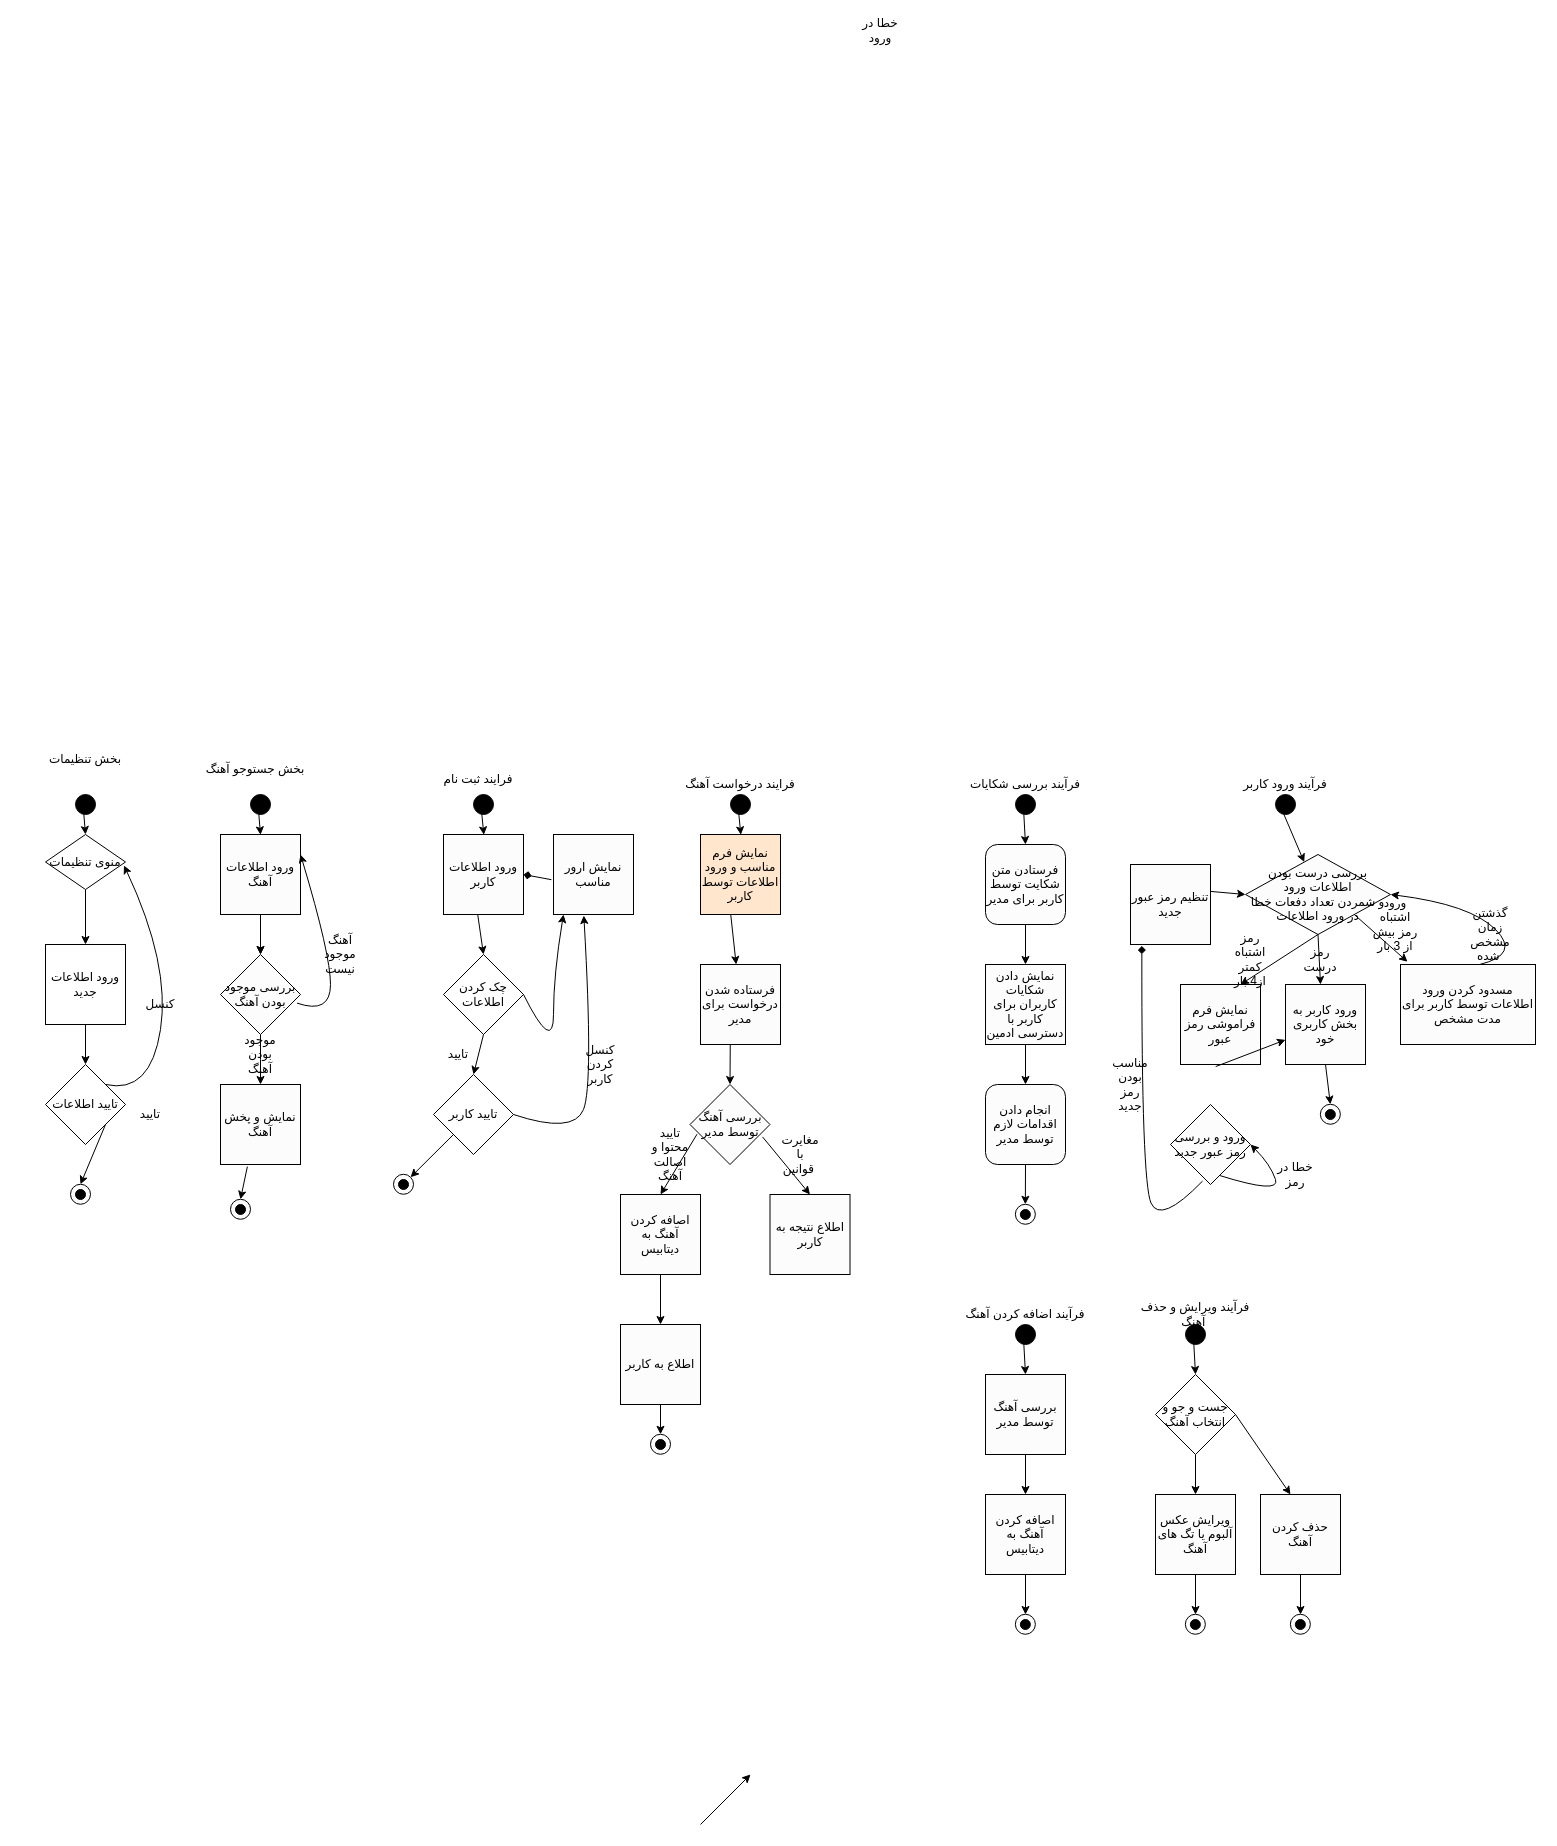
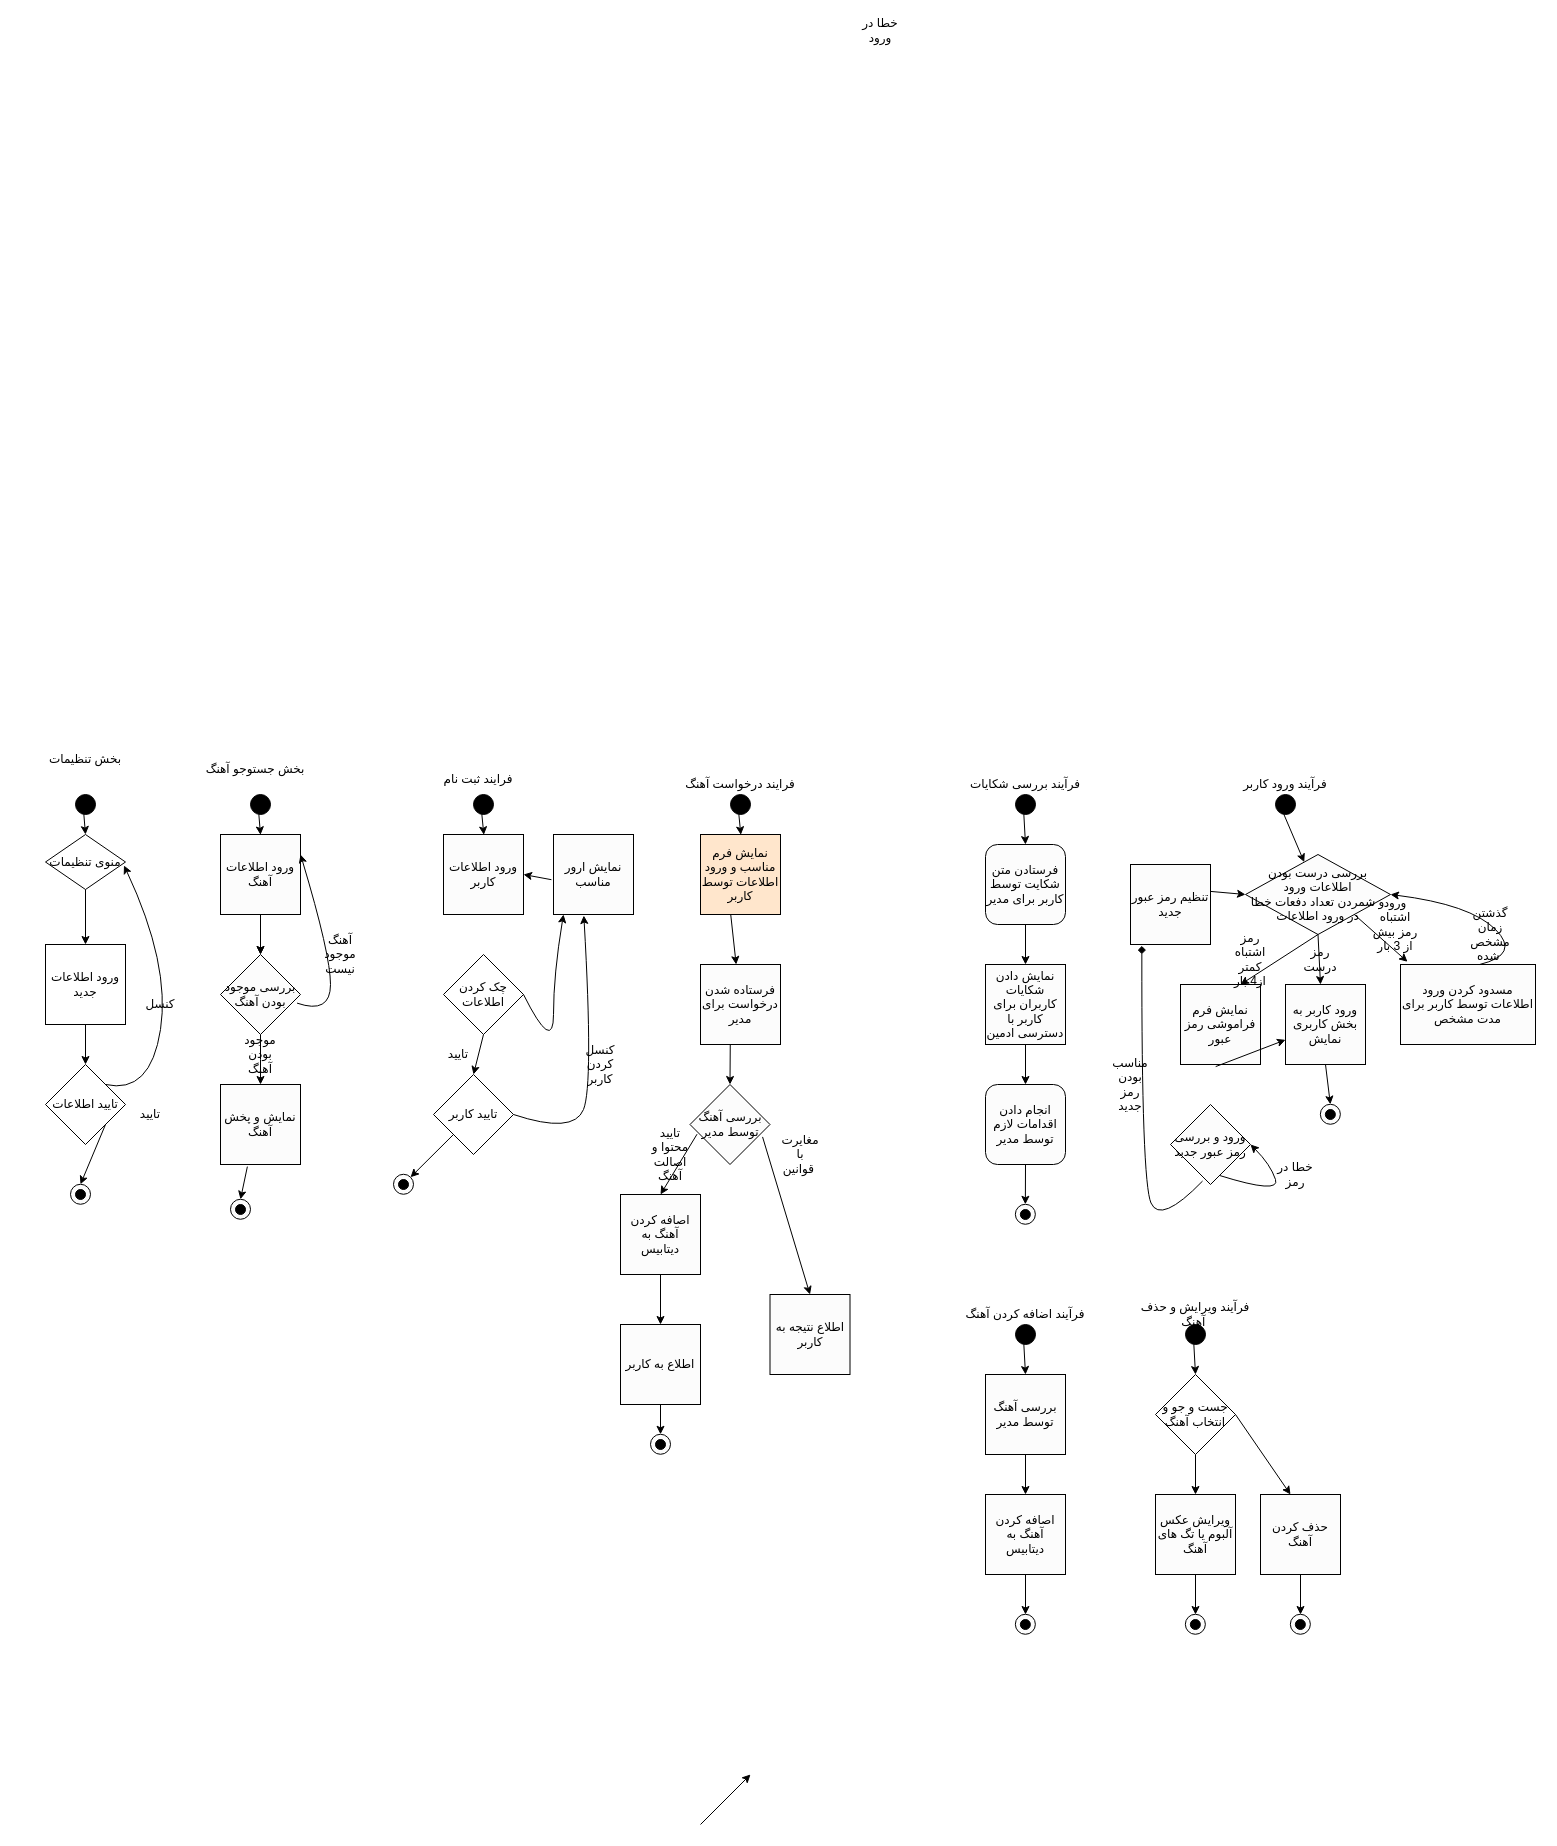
(532, 876) -> (531, 876)
(480, 931) -> none
(1326, 1025) -> (1326, 1025)
(810, 1235) -> (810, 1335)
